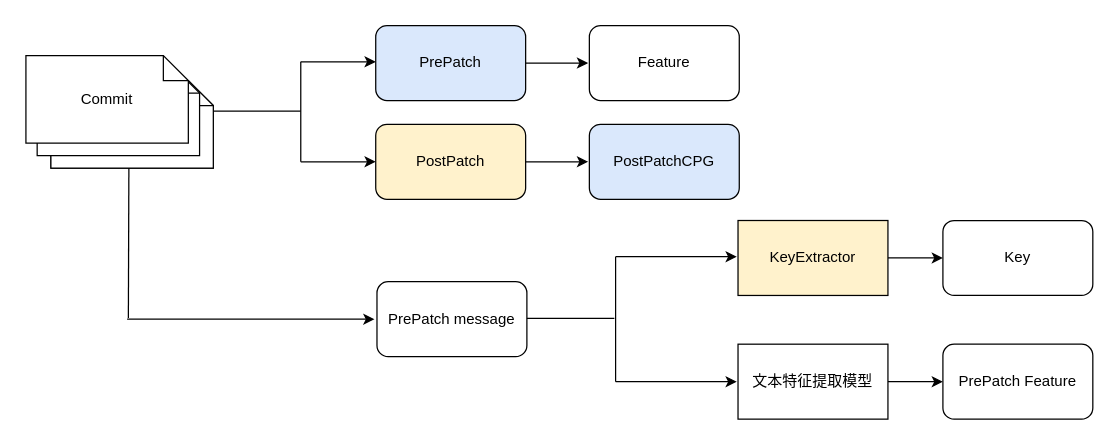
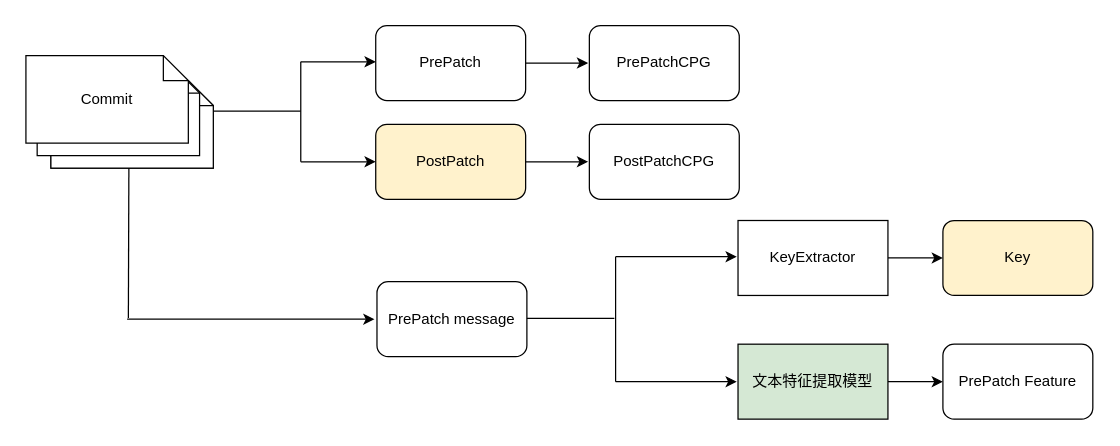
(451, 63) -> (451, 63)
(664, 63) -> (664, 63)
(664, 162) -> (664, 162)
(813, 258) -> (813, 258)
(1018, 258) -> (1018, 258)
(813, 382) -> (813, 382)
